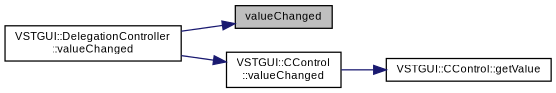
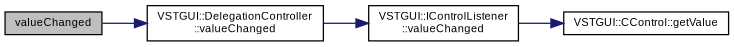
(202, 28) -> (118, 23)
(284, 70) -> (444, 23)
